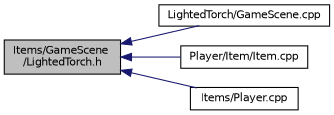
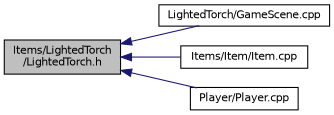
(62, 57) -> (62, 57)
(244, 57) -> (244, 57)
(244, 99) -> (244, 99)
